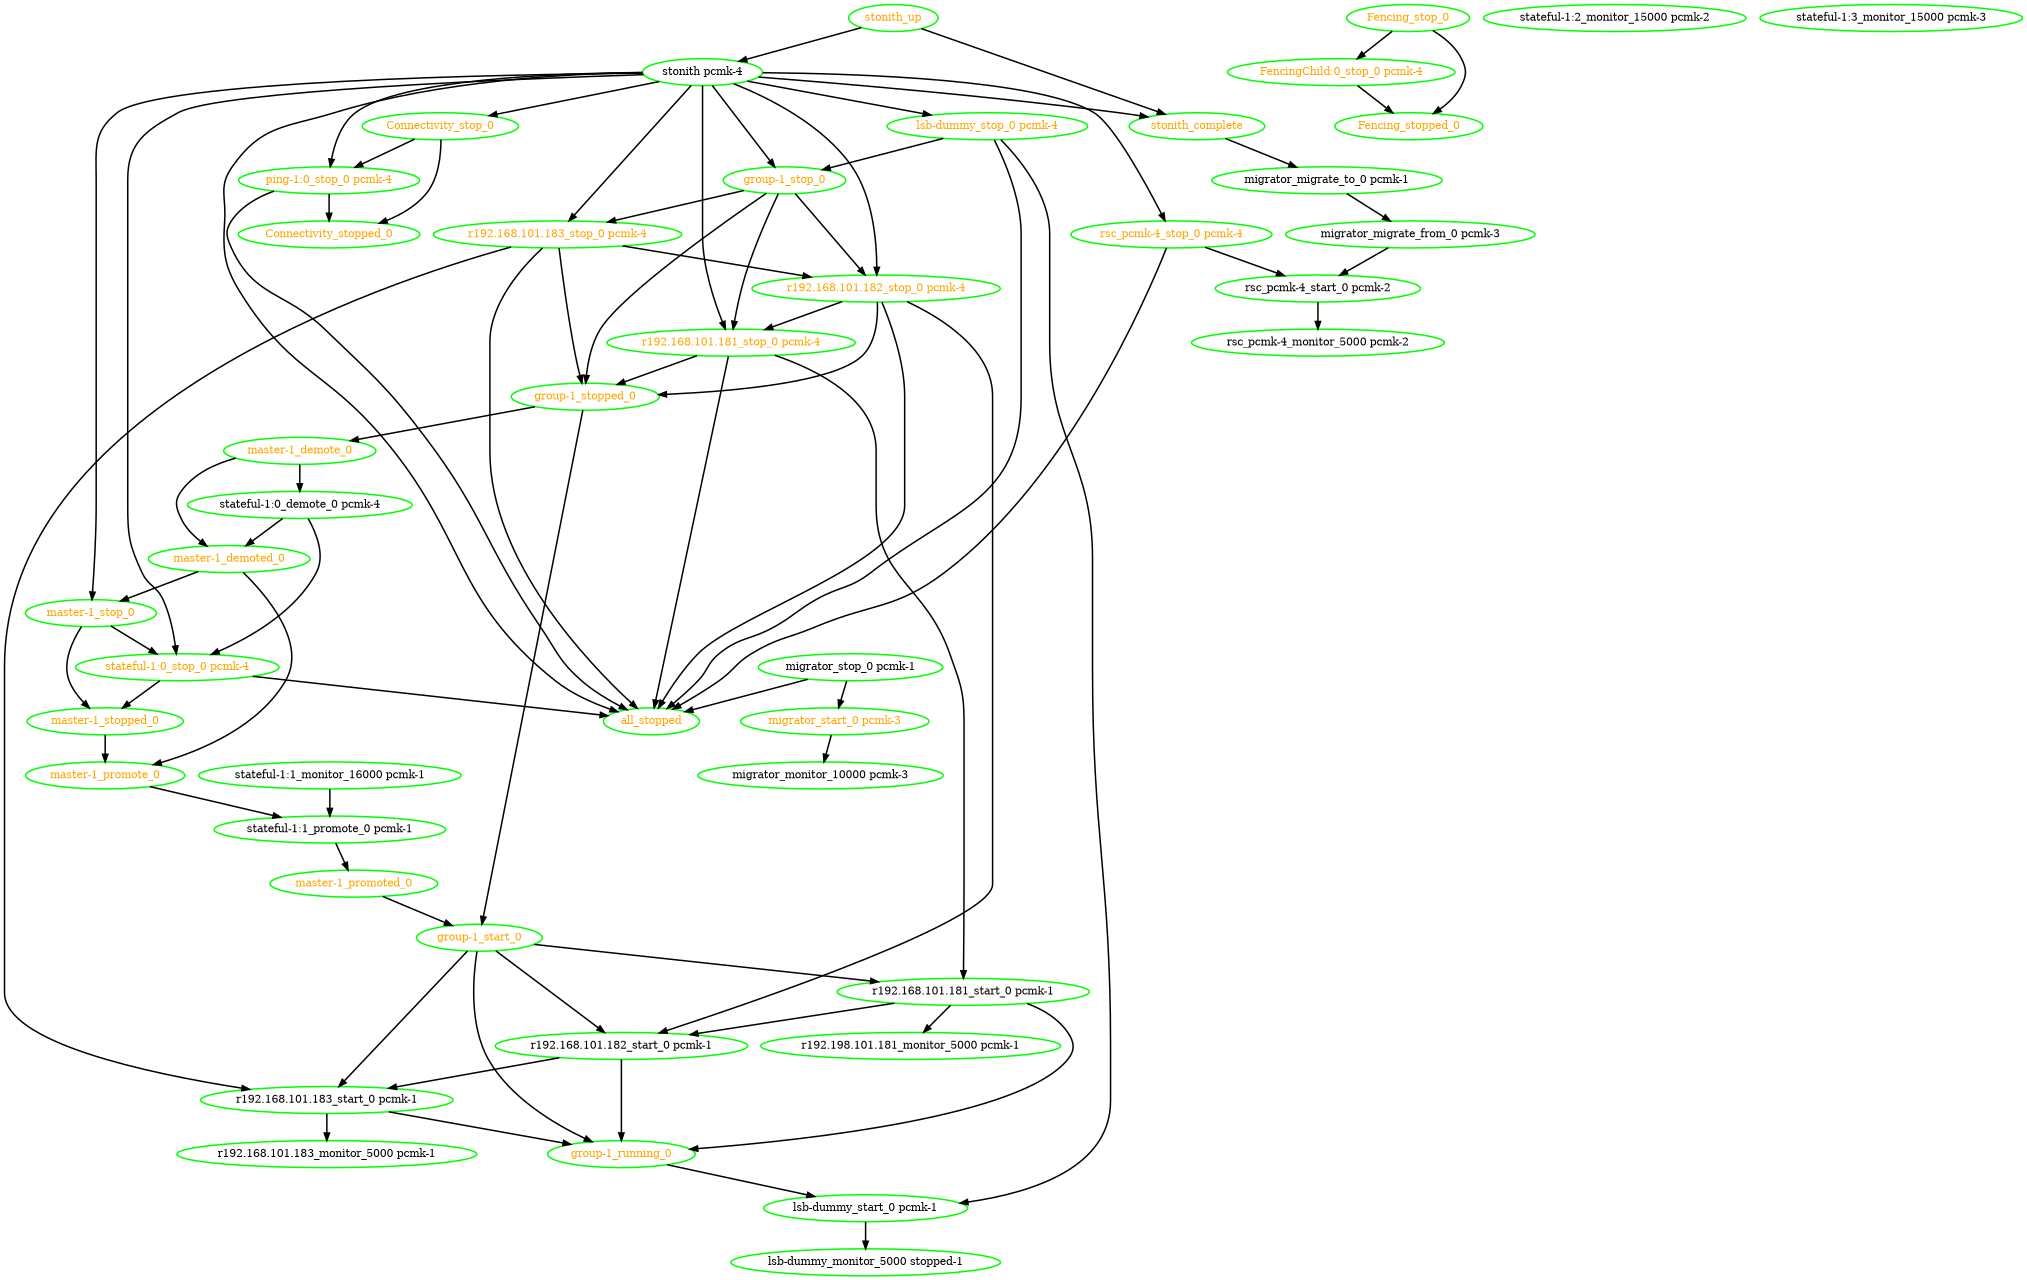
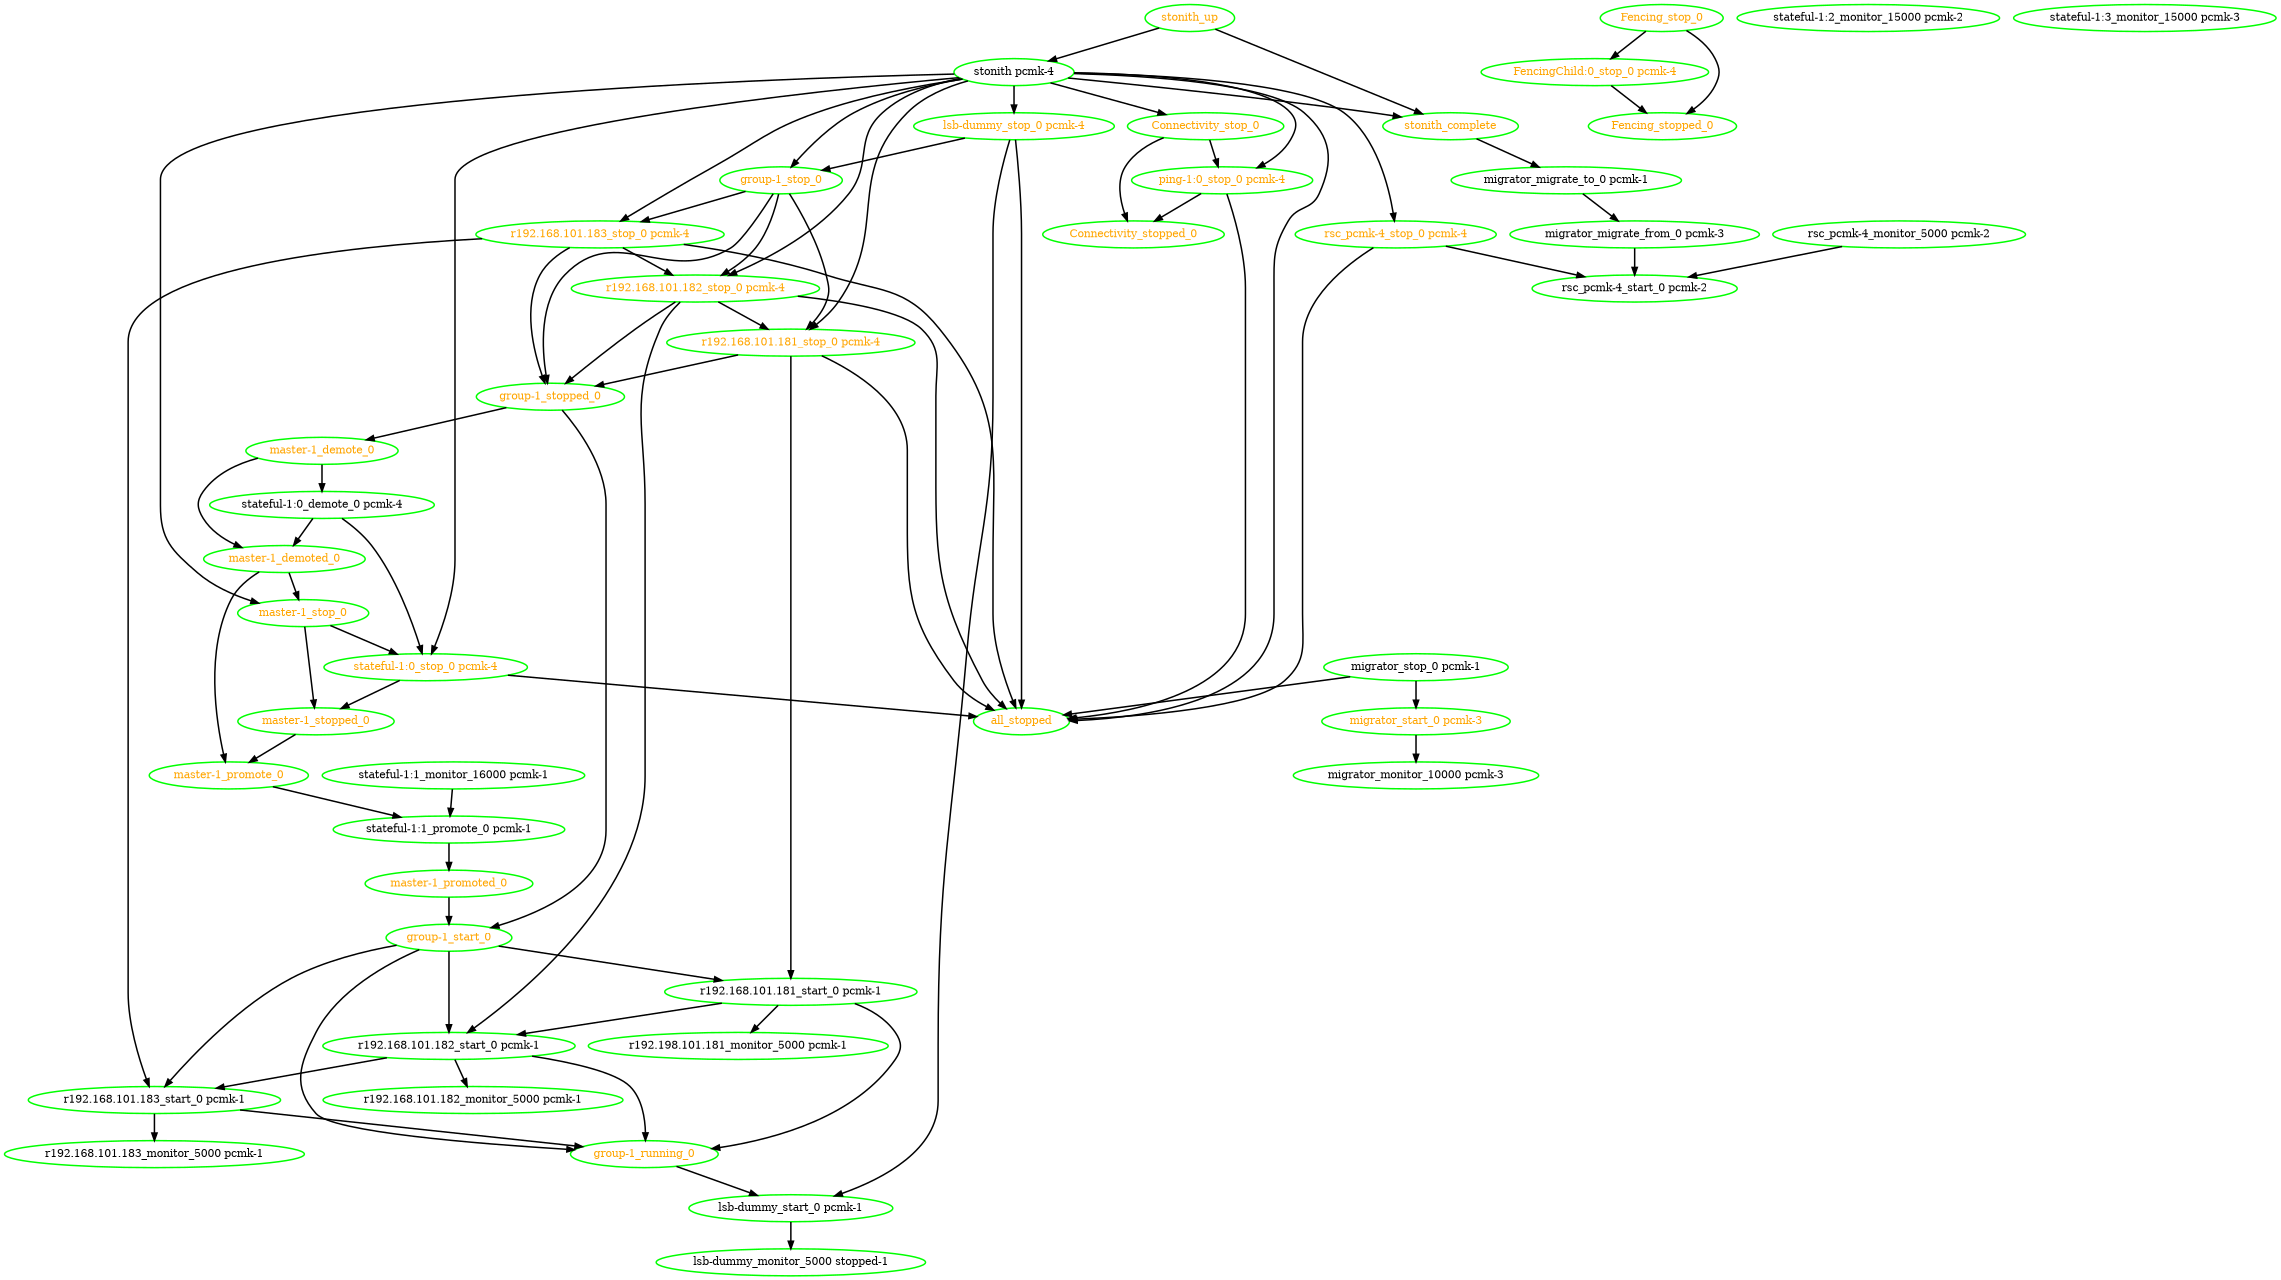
(1318, 312) -> (1769, 261)
none -> (473, 1100)
